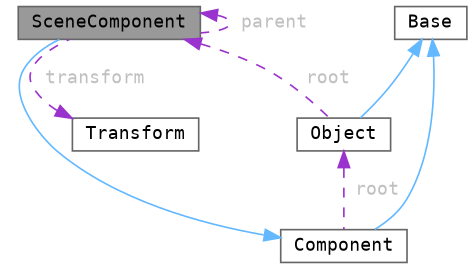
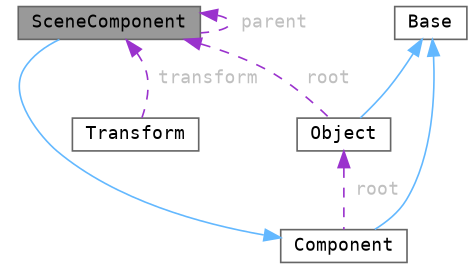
(31, 81) -> (148, 84)
